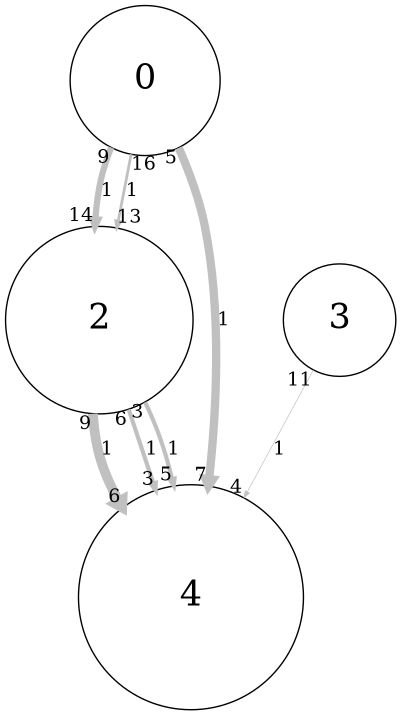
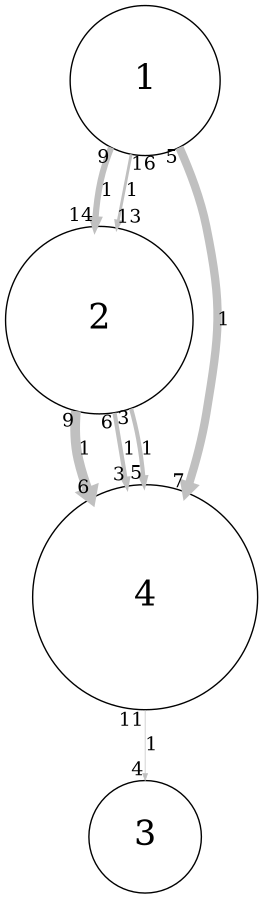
(145, 81) -> (145, 81)
(280, 431) -> (145, 742)
